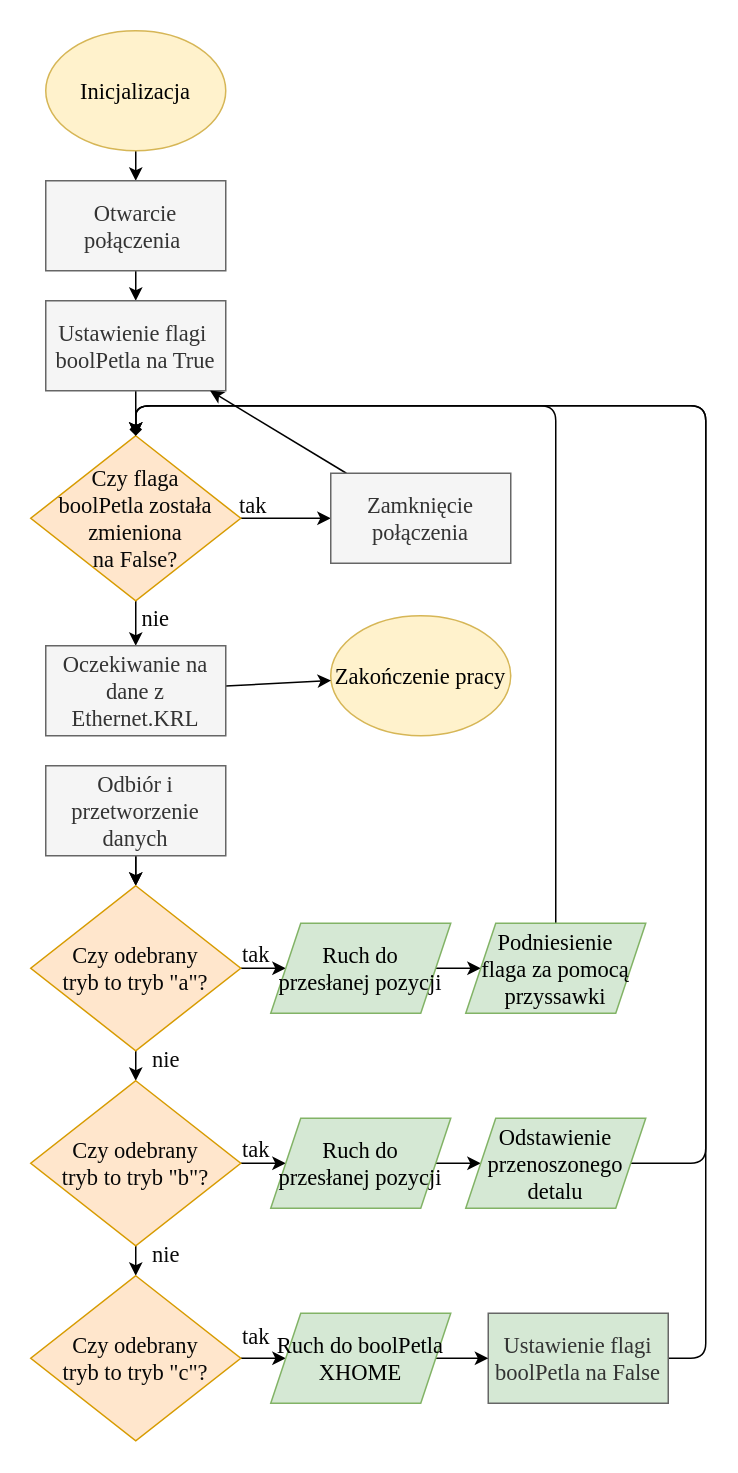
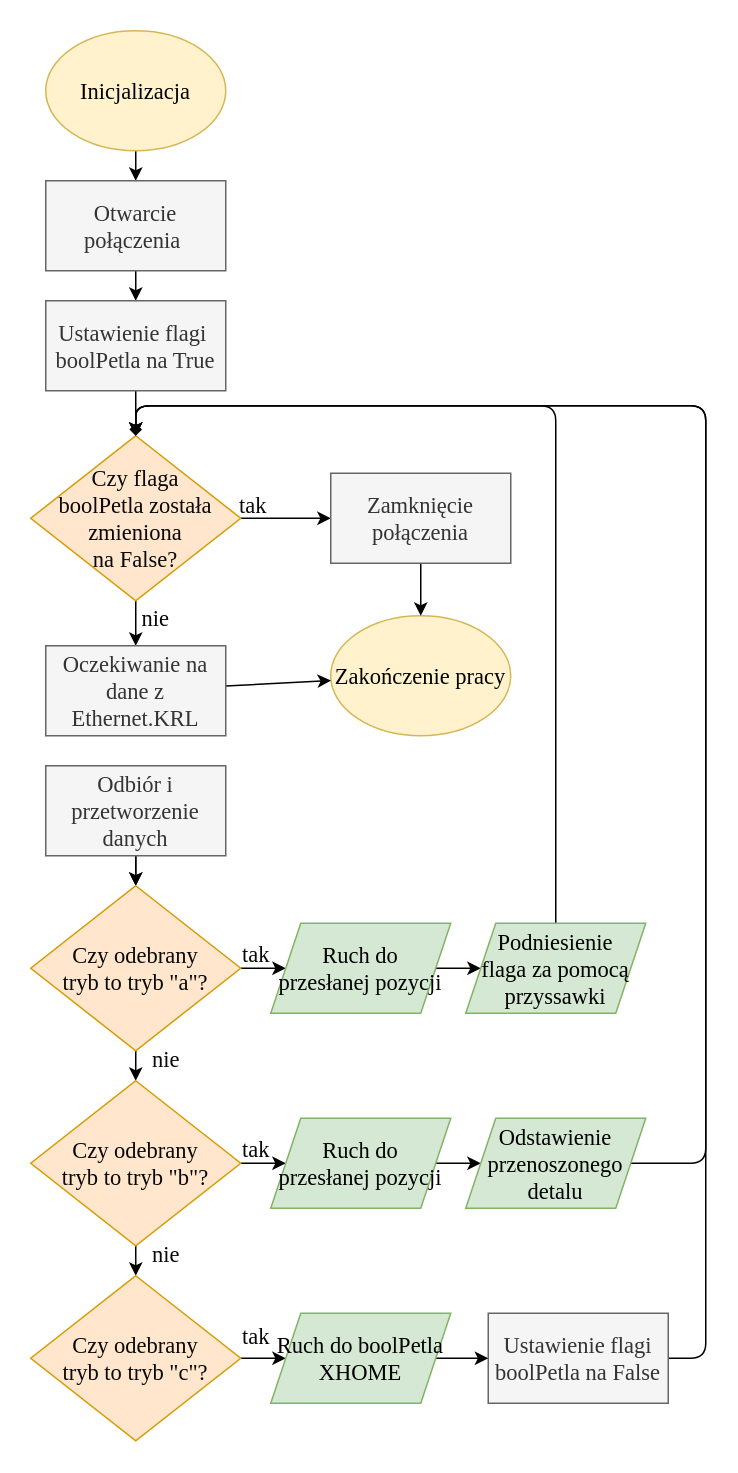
(291, 440) -> (421, 585)
(578, 1358) -> (578, 1358)
